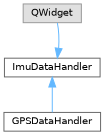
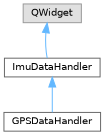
(59, 36) -> (46, 46)
